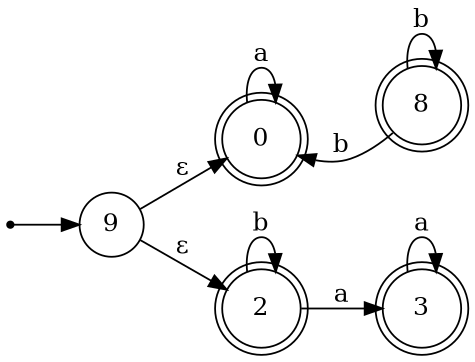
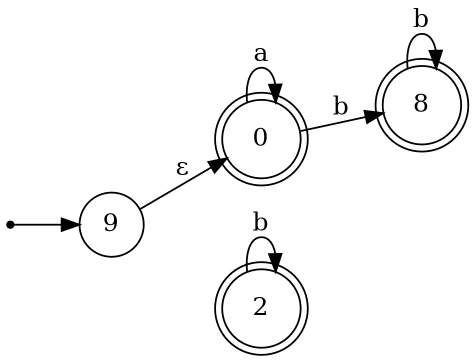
(357, 156) -> (333, 124)
(176, 260) -> none
(422, 309) -> none
